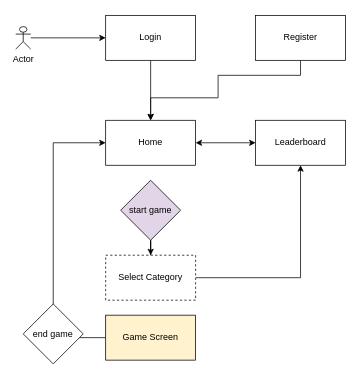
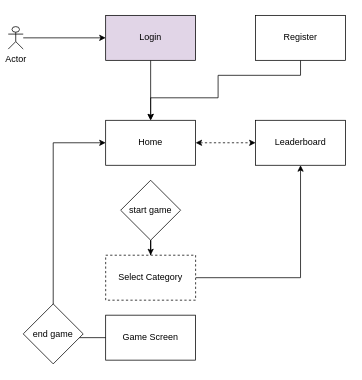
(23, 38) -> (15, 38)
(150, 38) -> (150, 38)
(225, 143) -> (225, 143)
(150, 210) -> (150, 210)
(150, 338) -> (150, 338)
